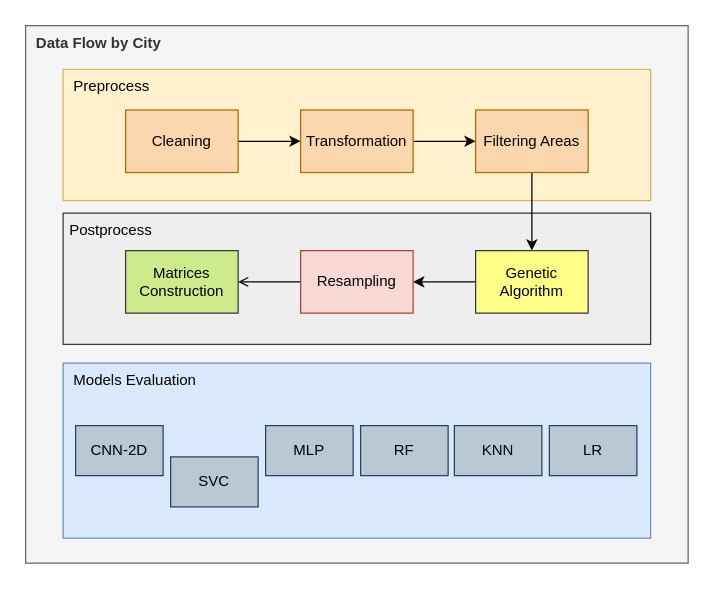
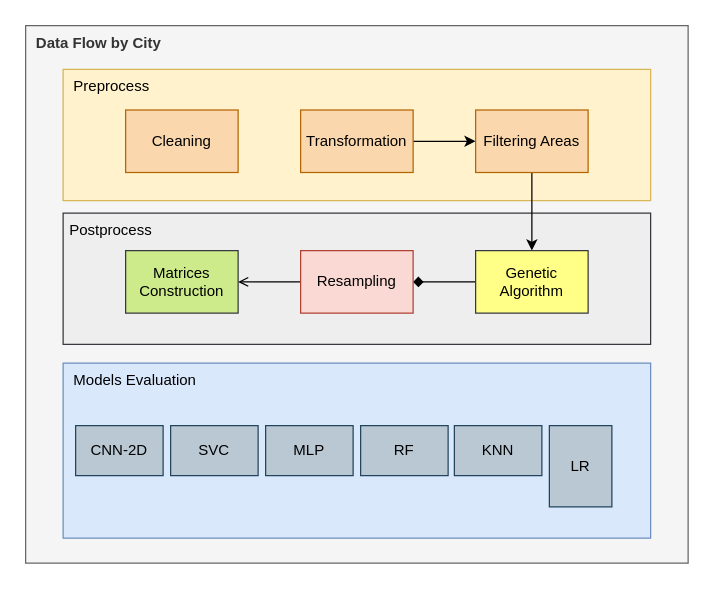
(265, 141) -> none
(423, 282) -> (424, 282)
(593, 451) -> (581, 466)
(214, 482) -> (214, 451)
